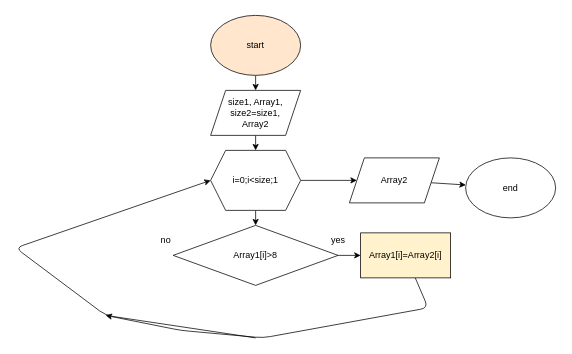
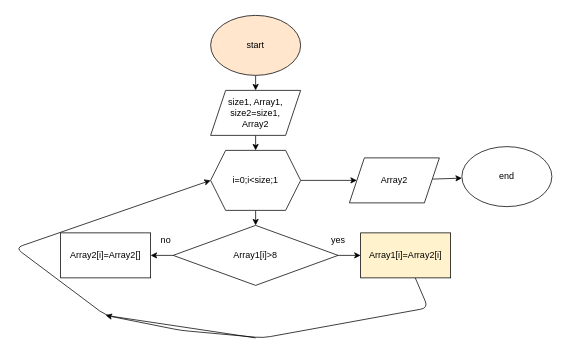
(510, 188) -> (507, 177)
none -> (105, 255)
none -> (165, 255)
